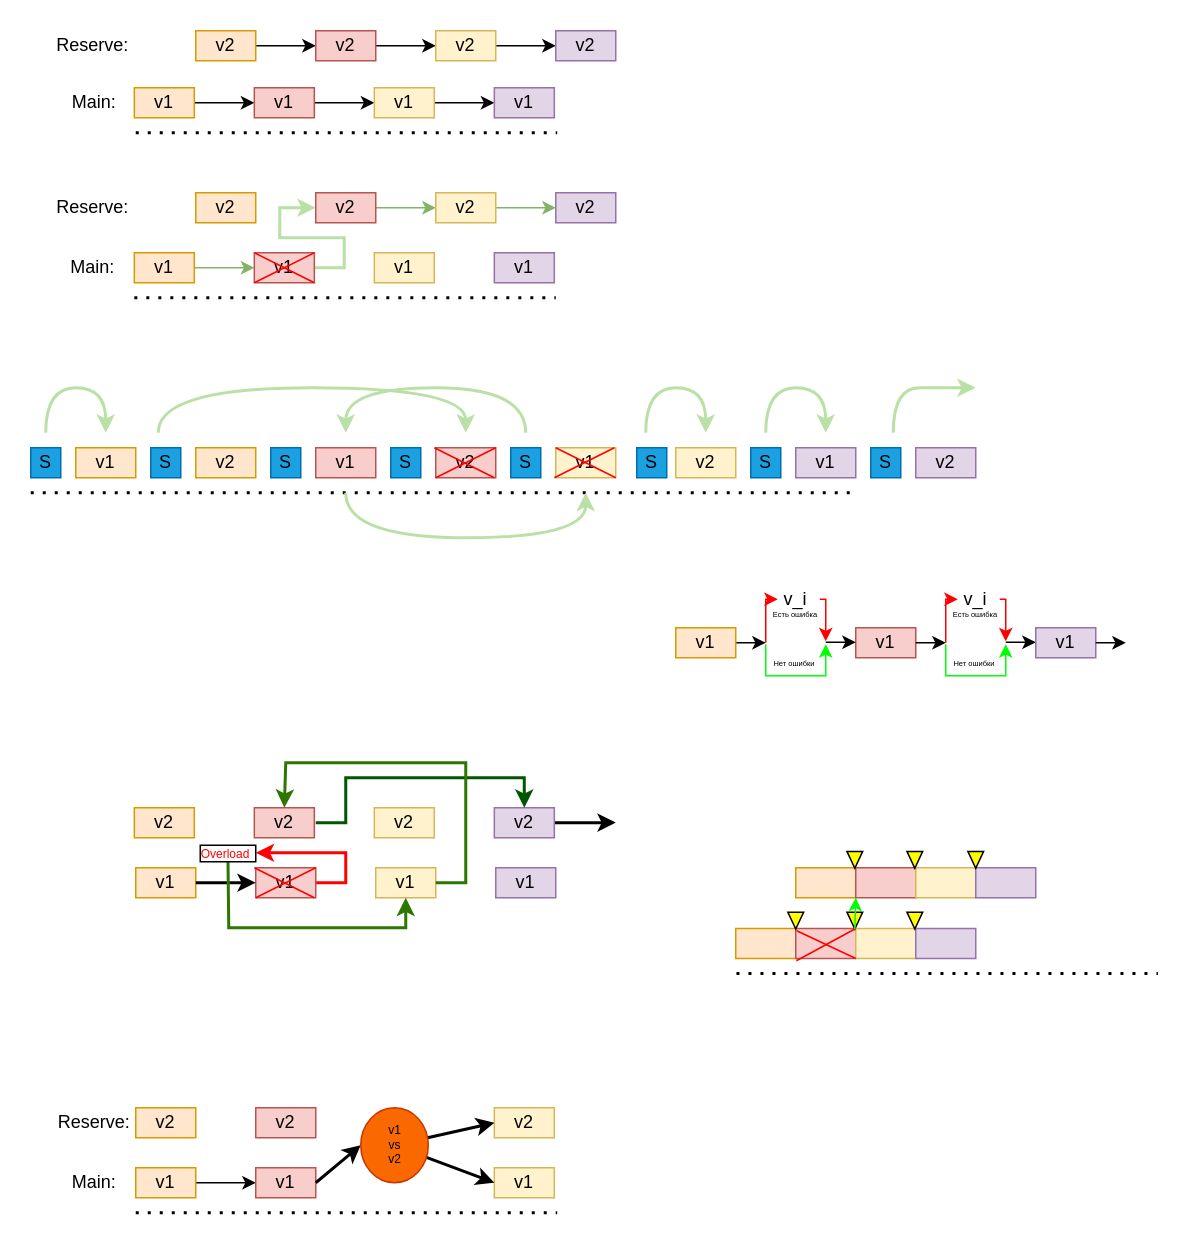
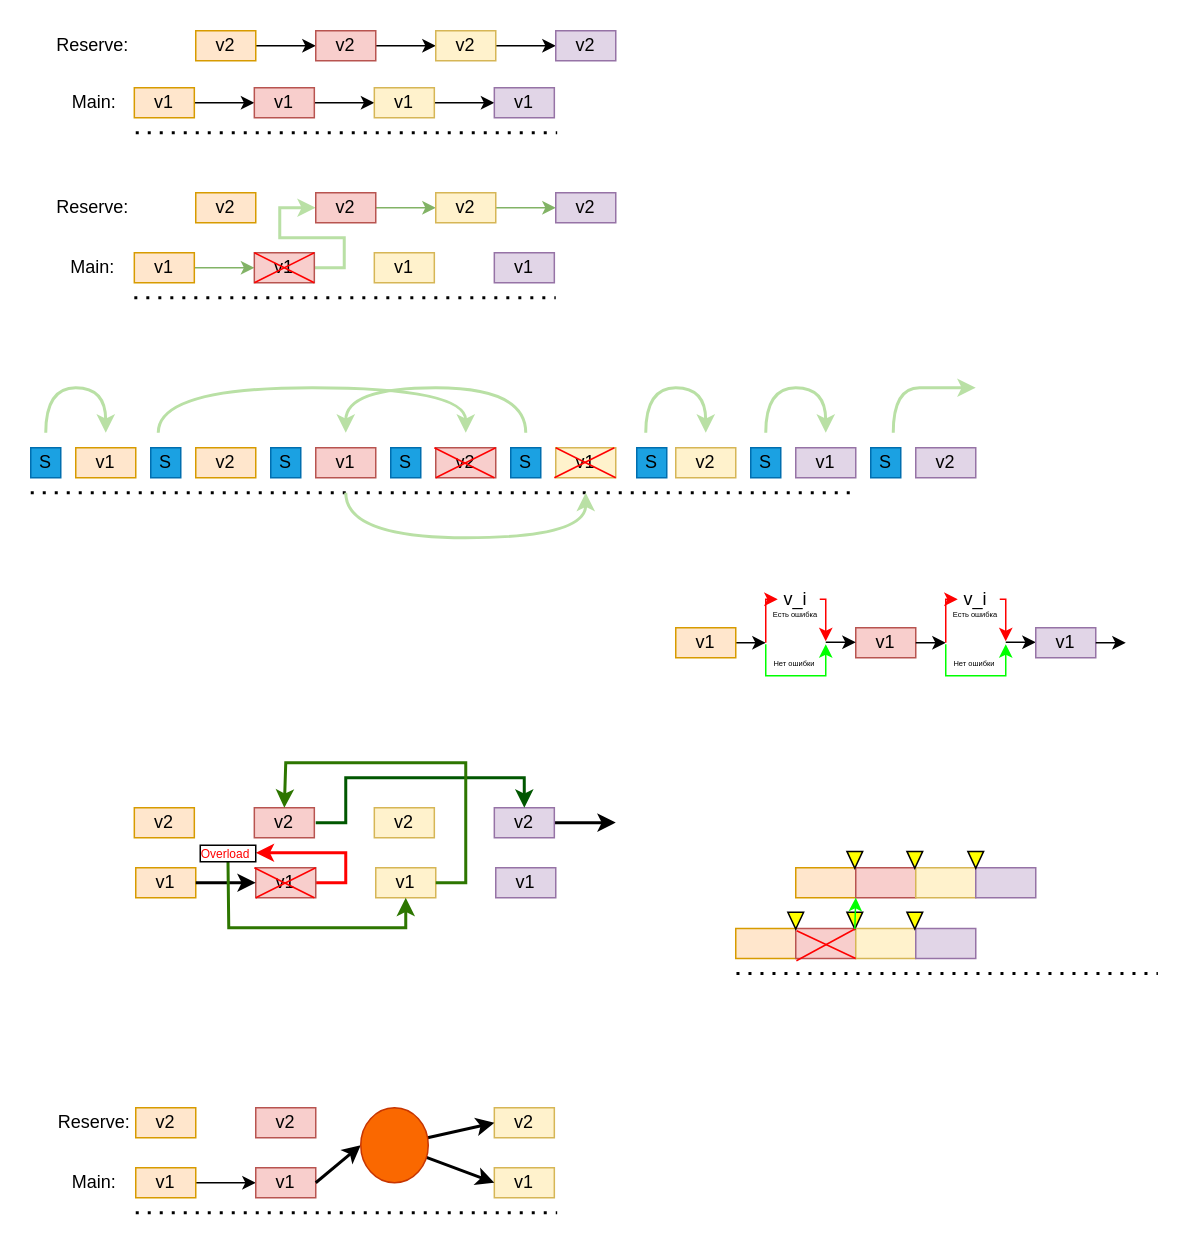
(395, 1145) -> none
